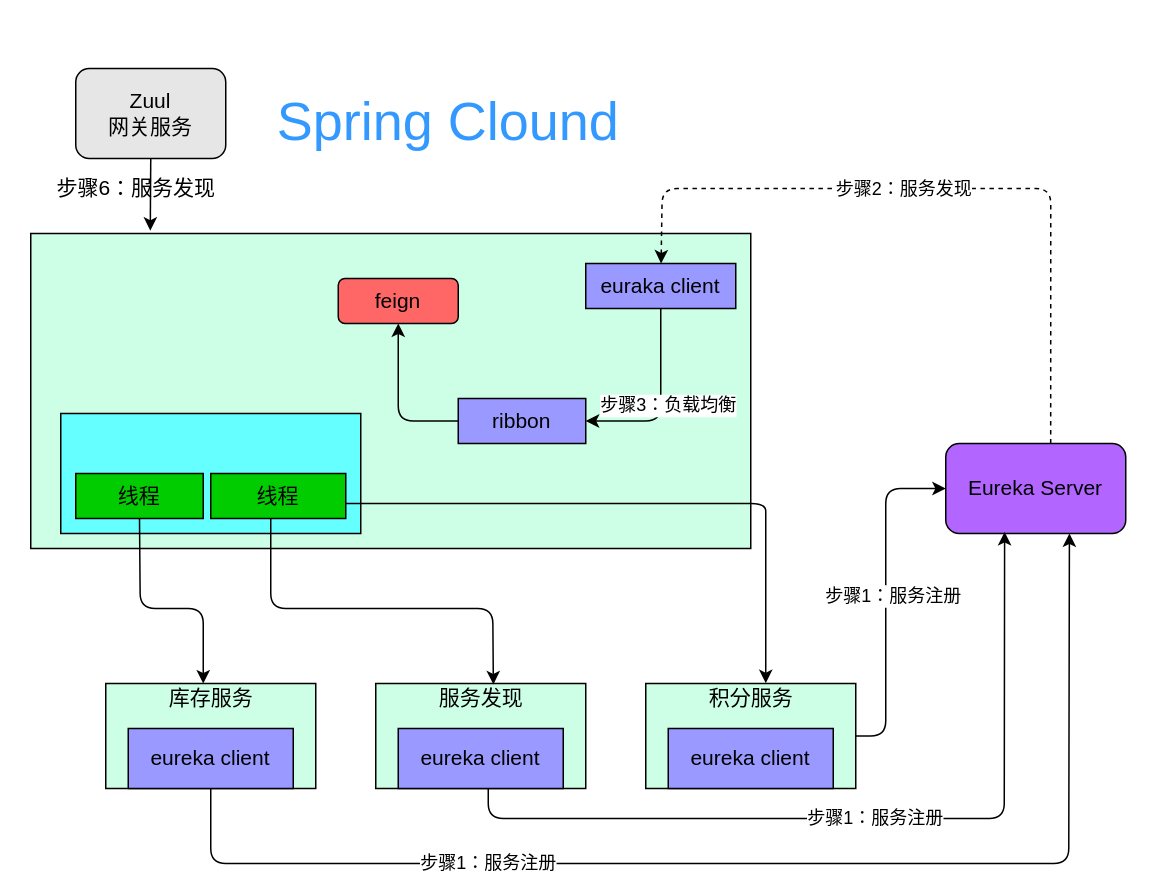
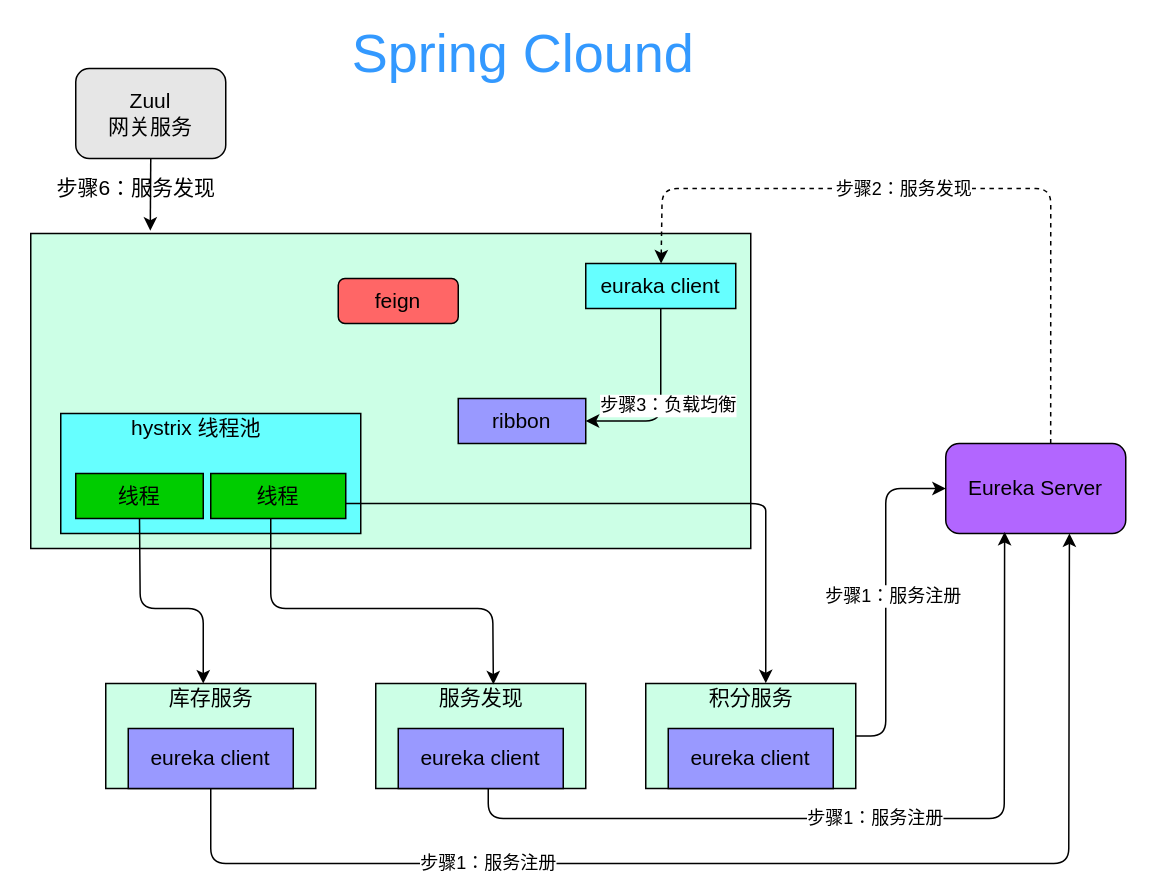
(447, 121) -> (522, 53)
(661, 286) -> (661, 286)
(398, 403) -> none
none -> (196, 428)
